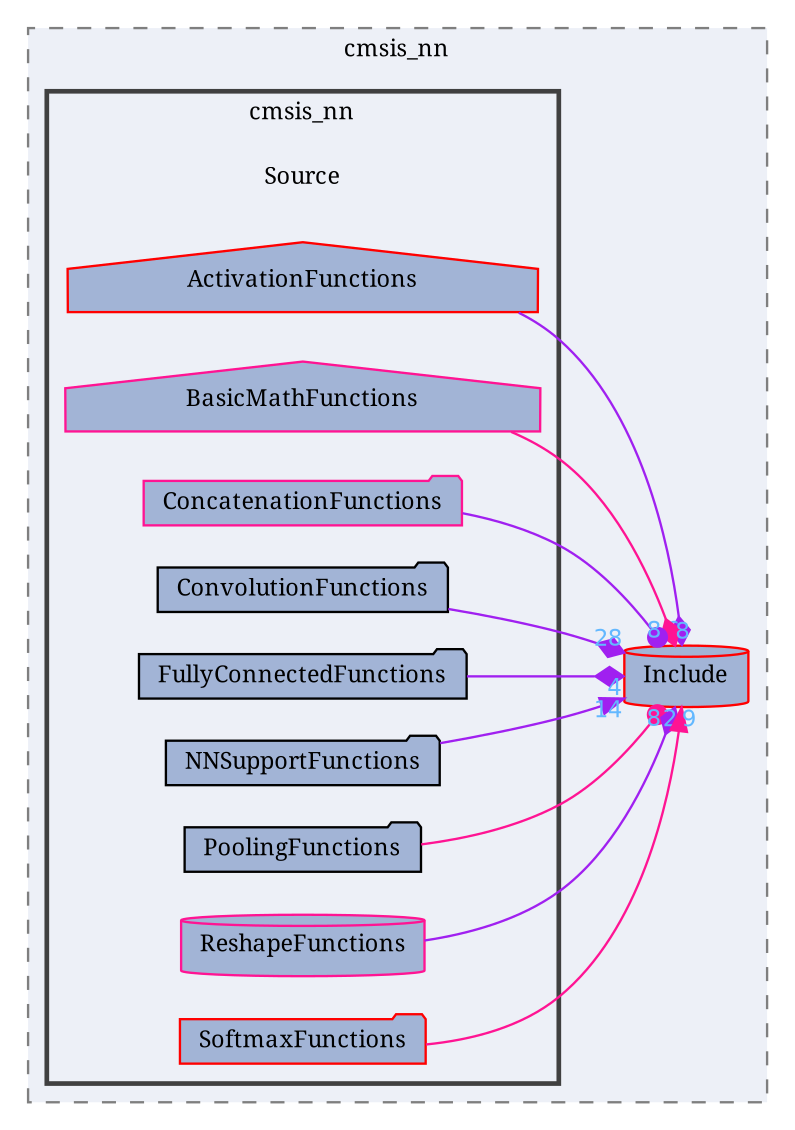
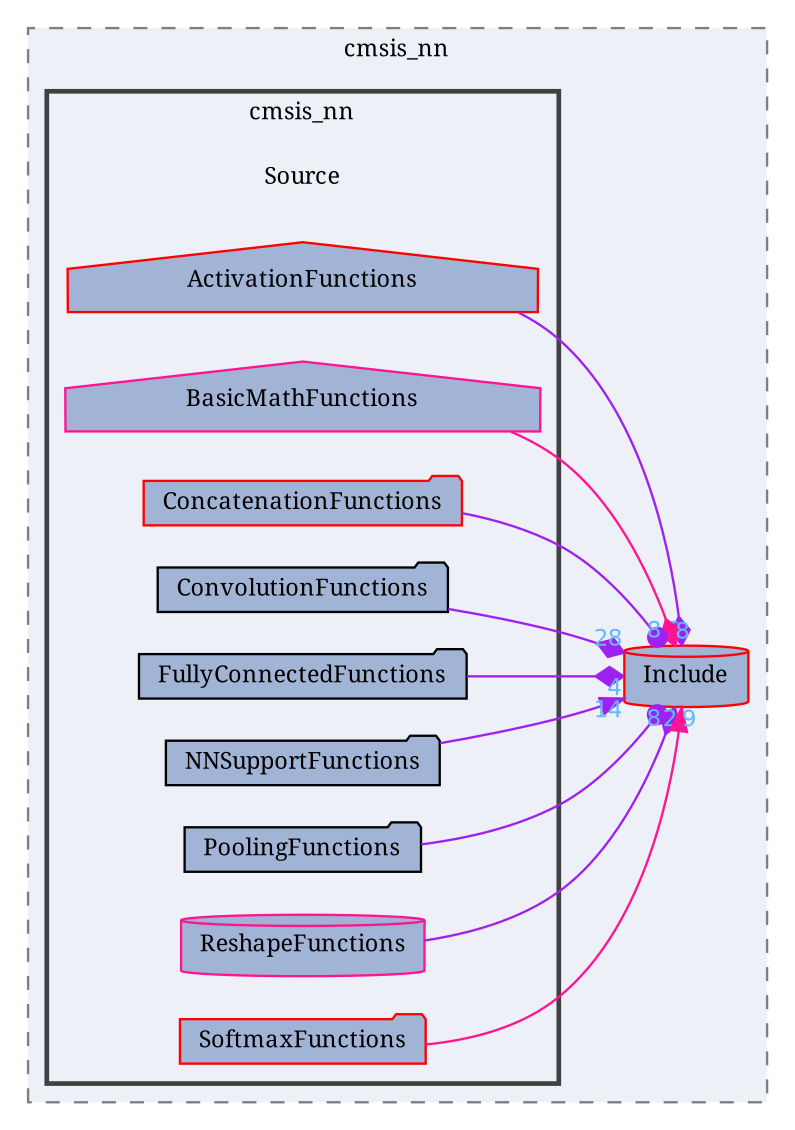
(303, 503) -> (303, 503)
(544, 812) -> (544, 812)
